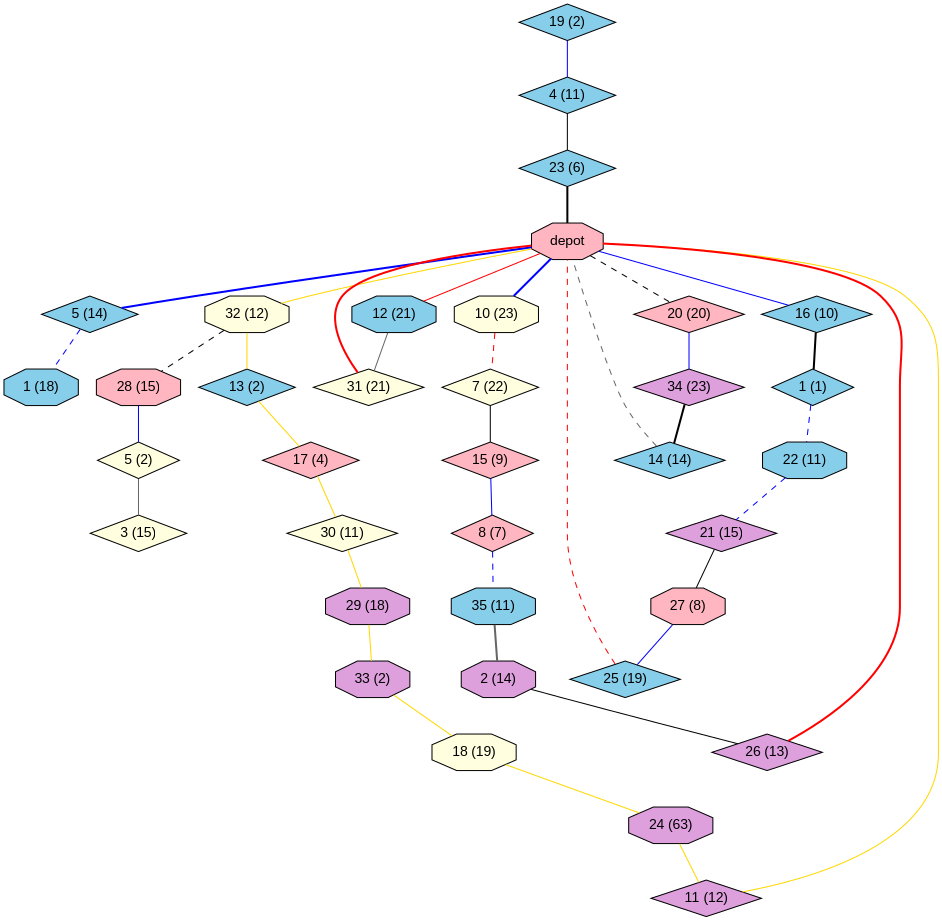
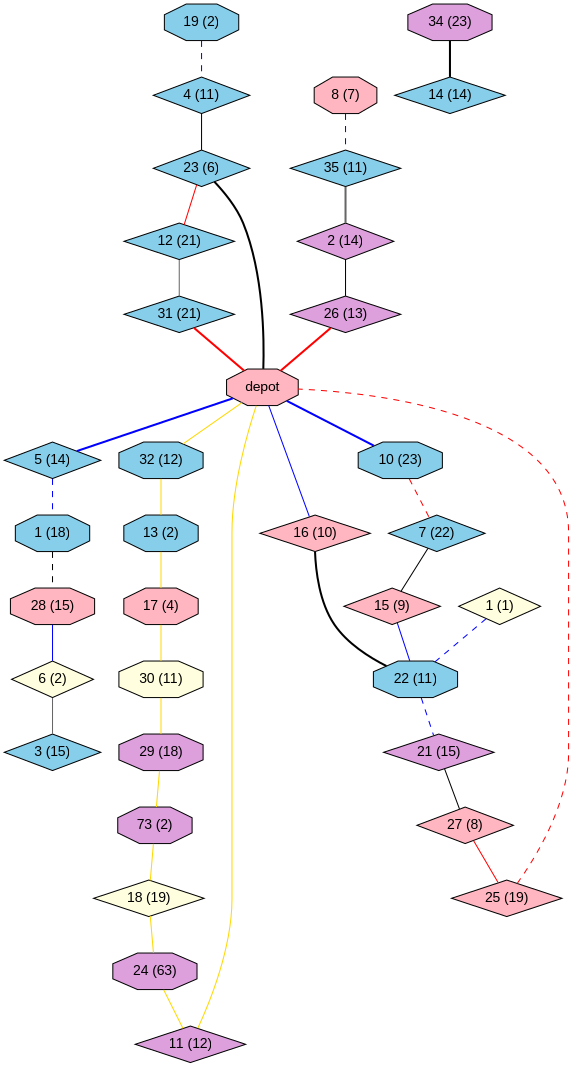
(567, 22) -> (202, 22)
(567, 59) -> (202, 59)
(482, 277) -> (190, 205)
(247, 314) -> (161, 460)
(394, 314) -> (179, 241)
(496, 314) -> (400, 460)
(689, 314) -> none
(817, 314) -> (315, 533)
(193, 351) -> (53, 570)
(815, 351) -> (332, 621)
(605, 358) -> none
(247, 387) -> (161, 533)
(369, 387) -> (179, 314)
(490, 387) -> (437, 533)
(689, 387) -> (450, 22)
(813, 387) -> (500, 606)
(138, 460) -> (53, 679)
(311, 460) -> (161, 606)
(491, 497) -> (404, 642)
(138, 533) -> (53, 752)
(342, 533) -> (161, 679)
(492, 533) -> (346, 95)
(493, 606) -> (346, 168)
(688, 606) -> (465, 825)
(655, 645) -> (486, 862)
(373, 679) -> (155, 825)
(498, 679) -> (346, 241)
(625, 679) -> (507, 898)
(474, 752) -> (149, 898)
